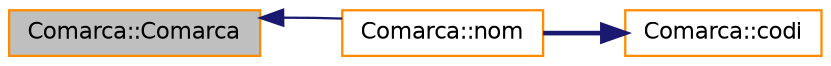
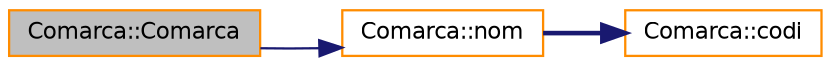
(313, 18) -> (290, 48)
